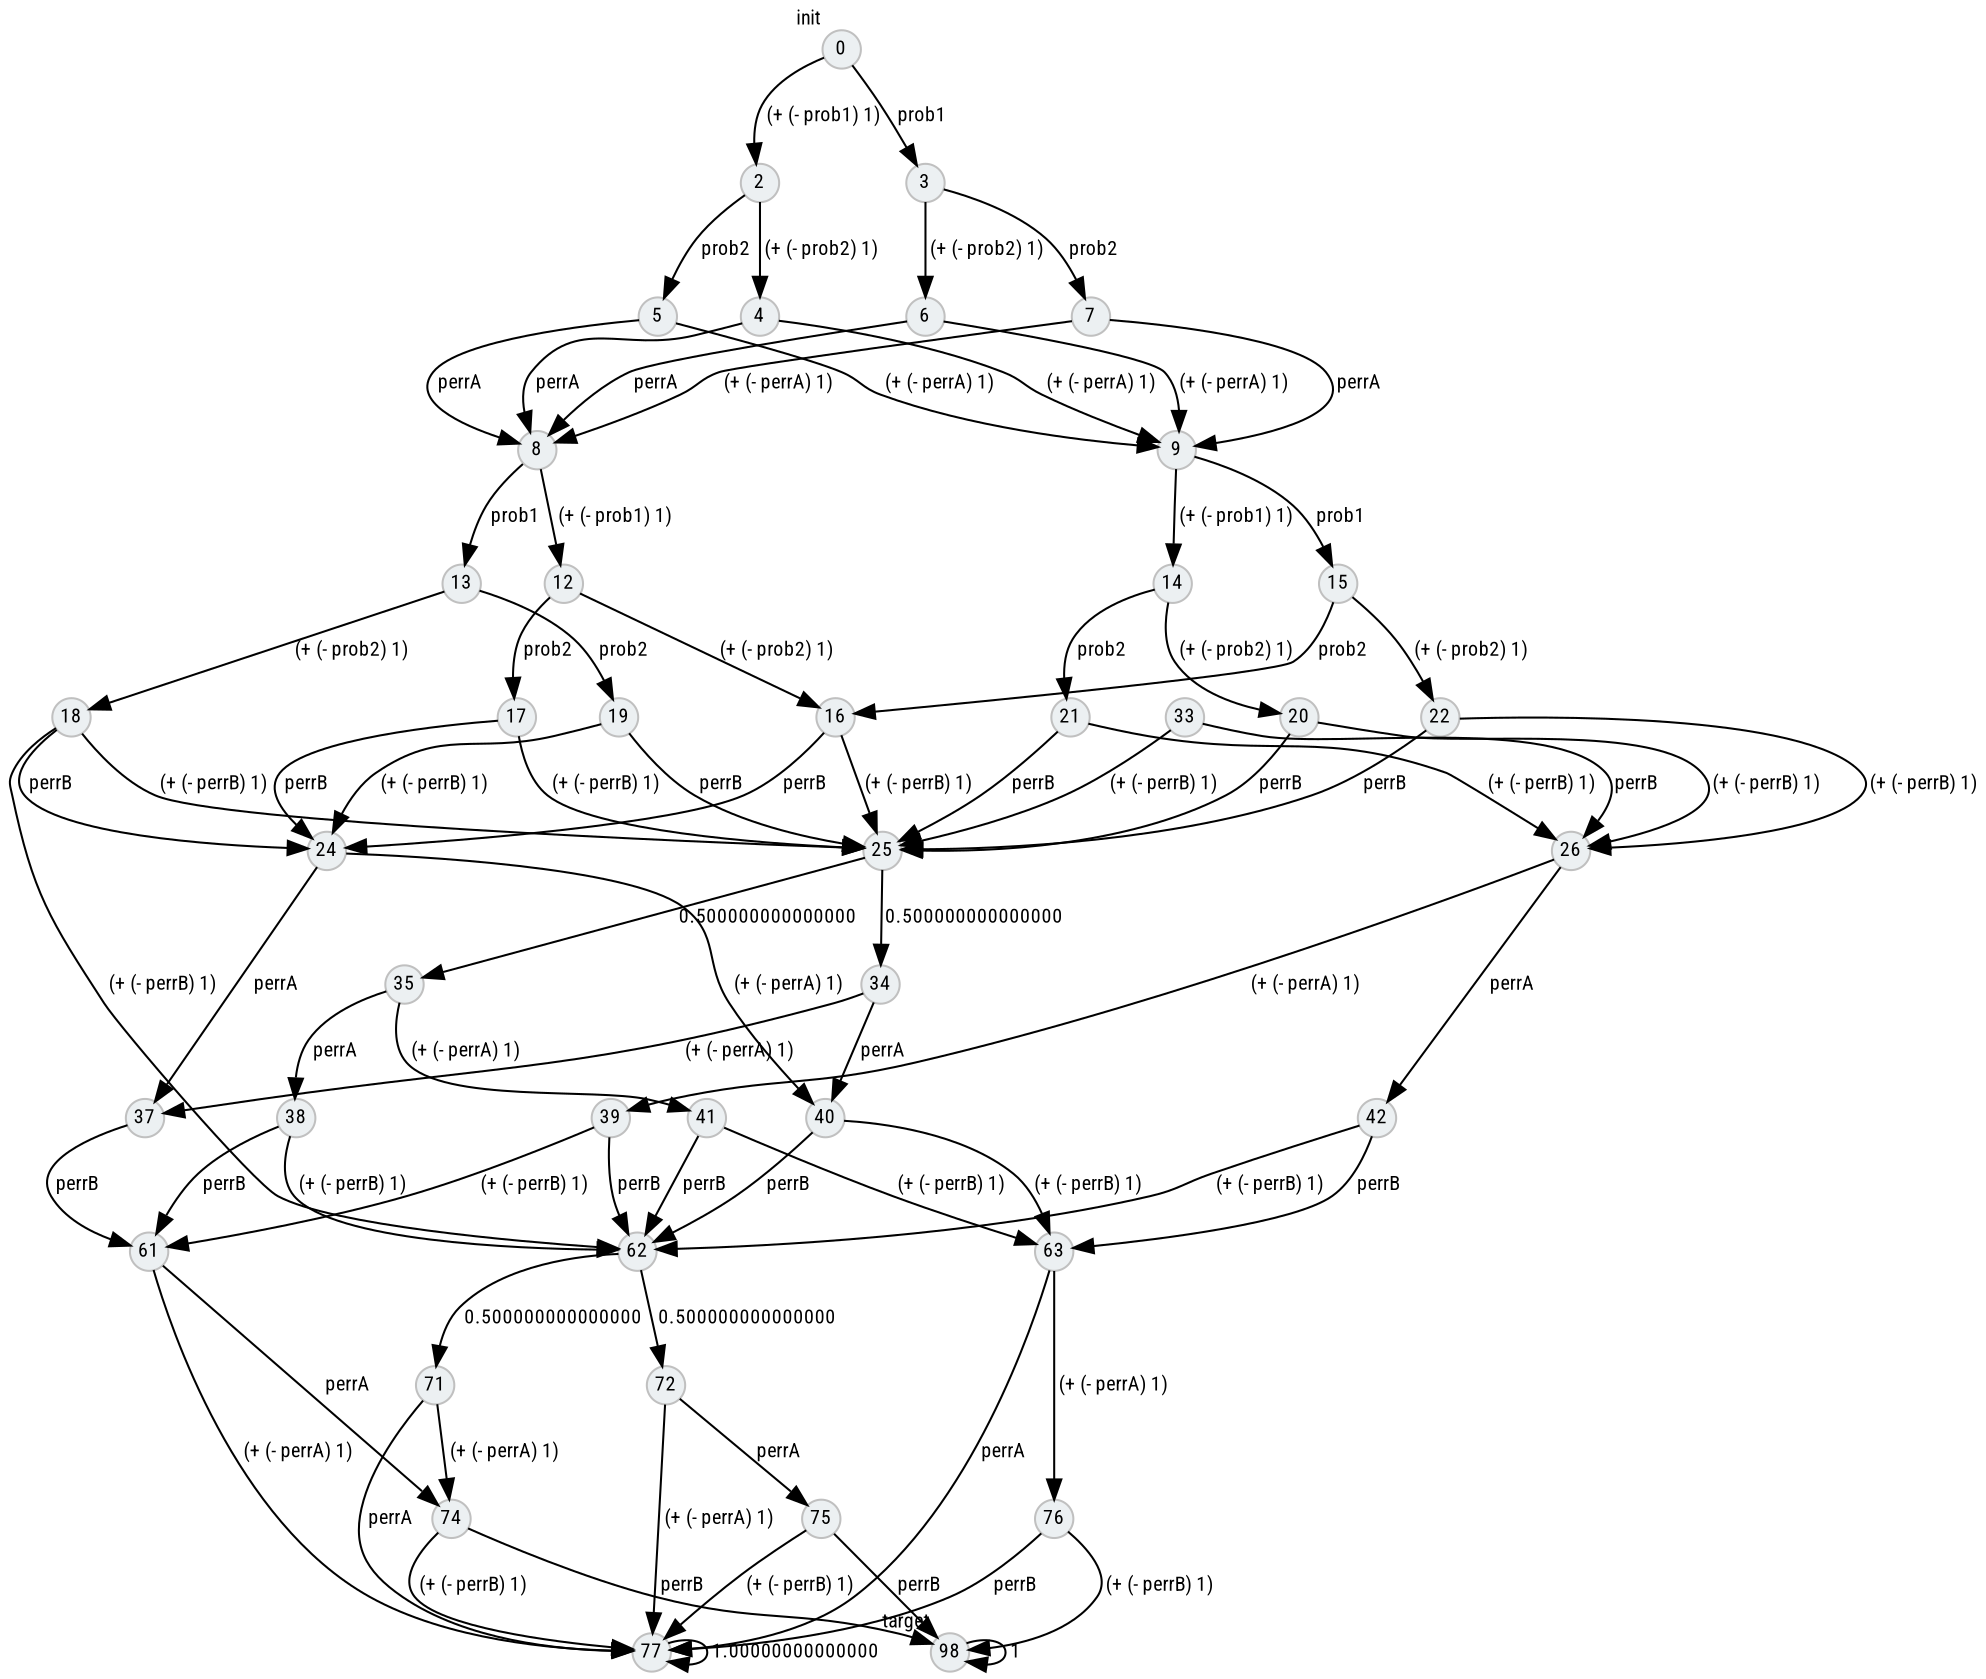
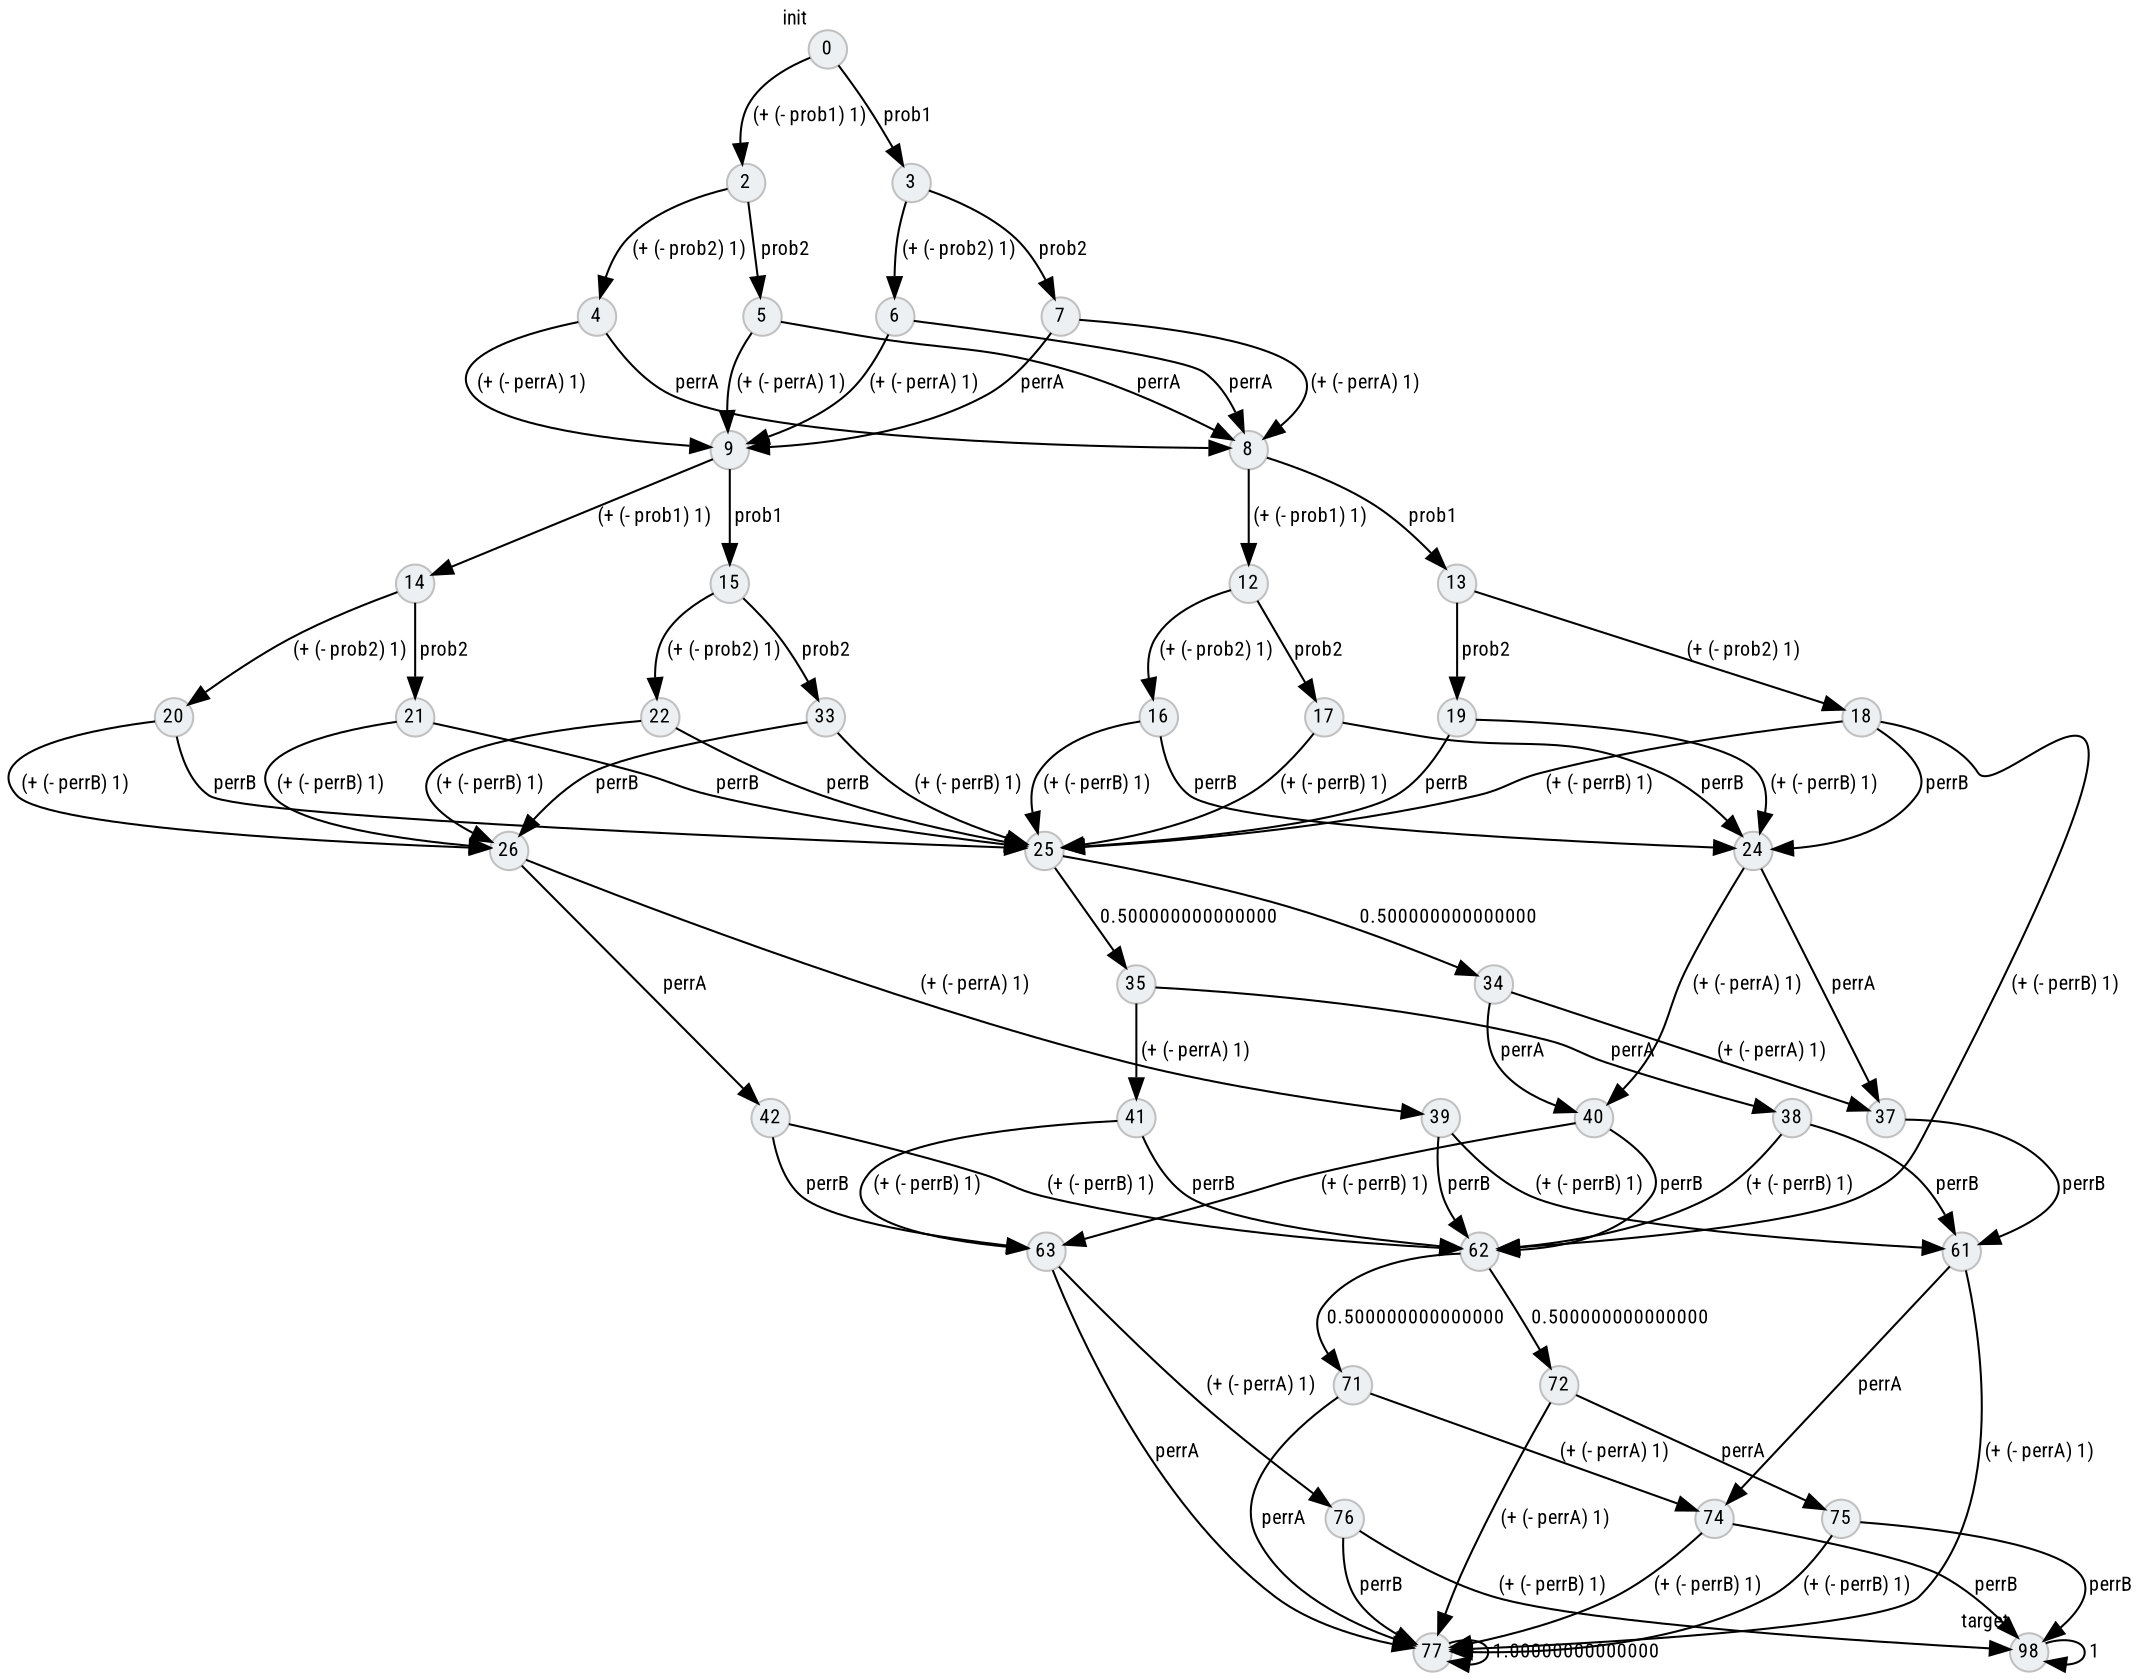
(1121, 687) -> (779, 637)
